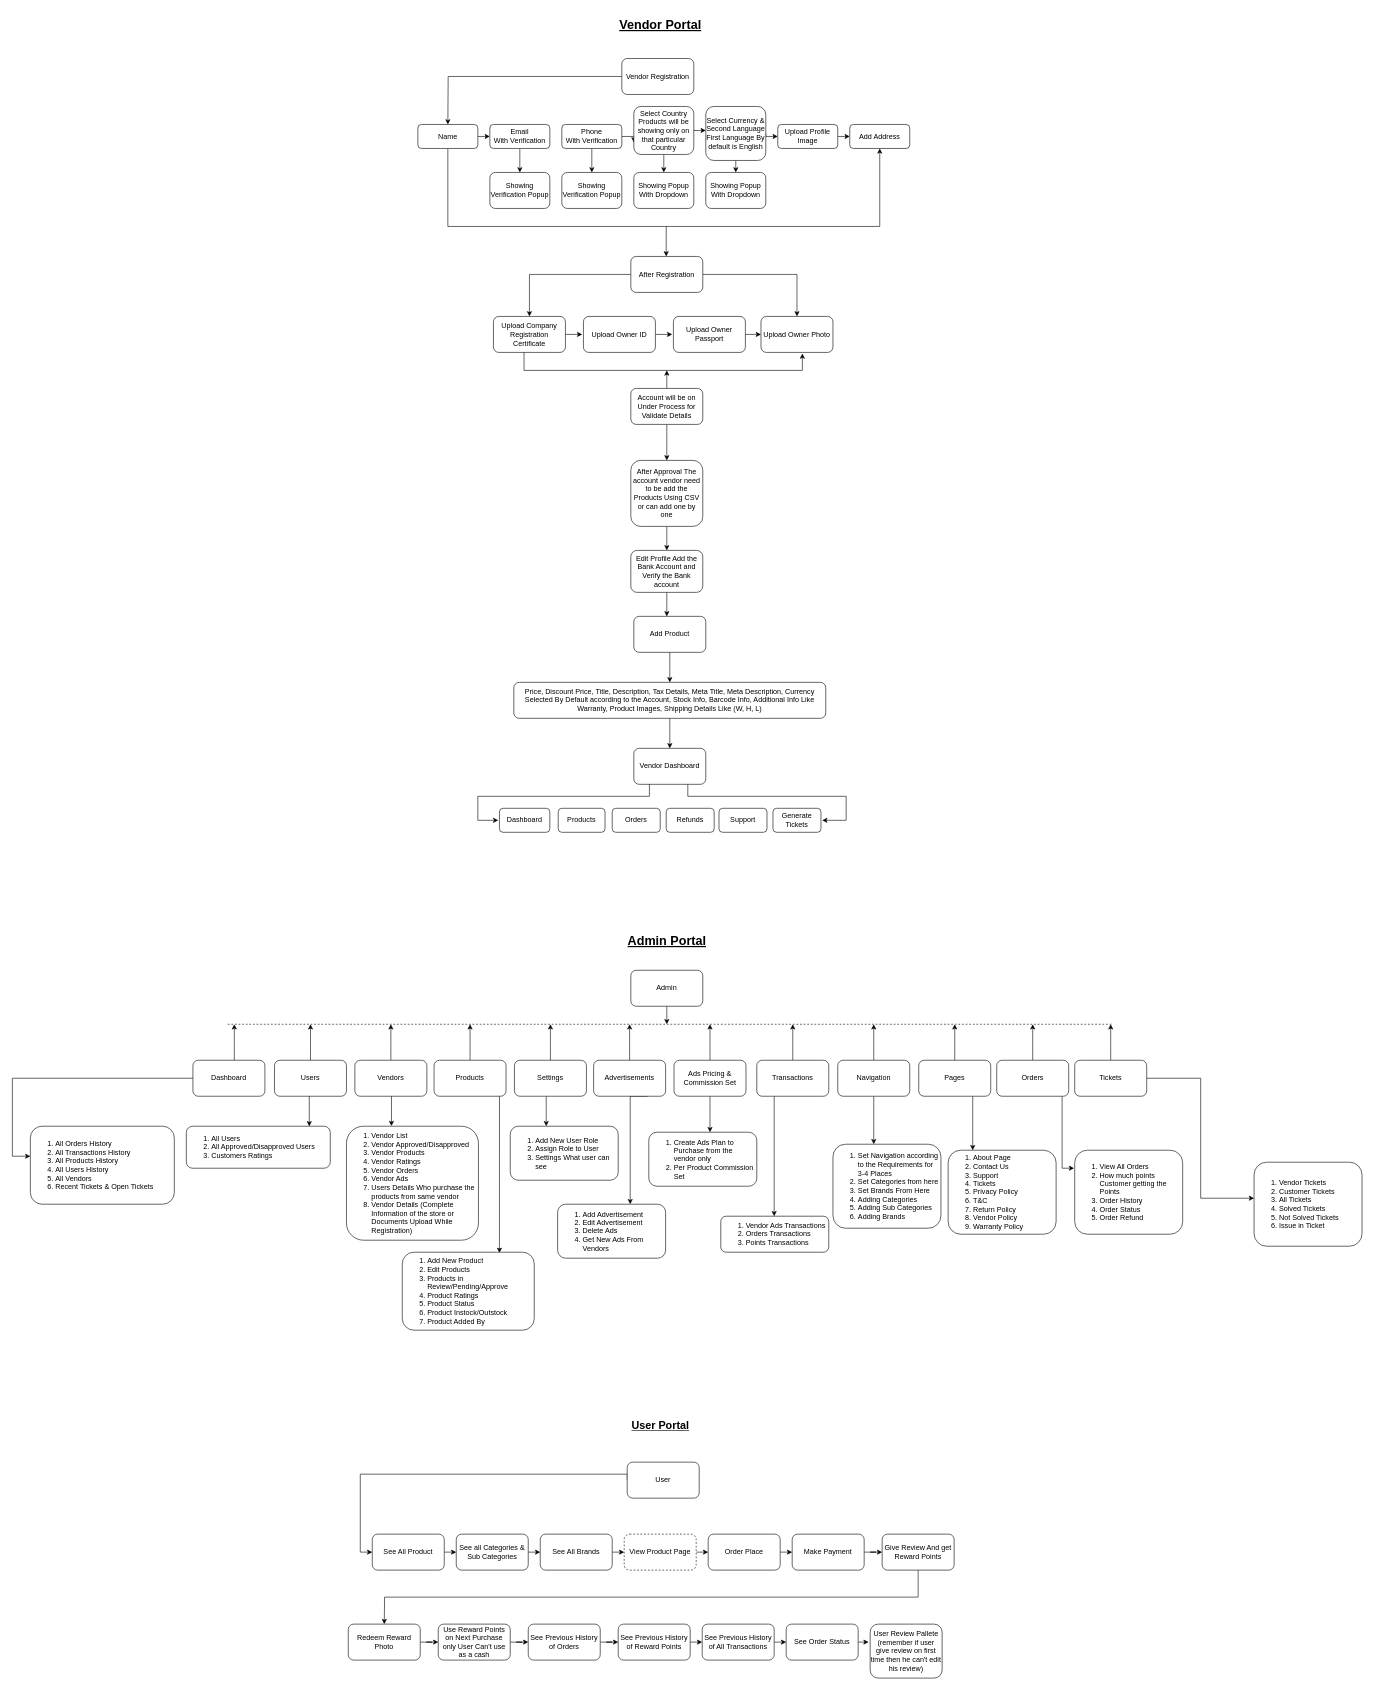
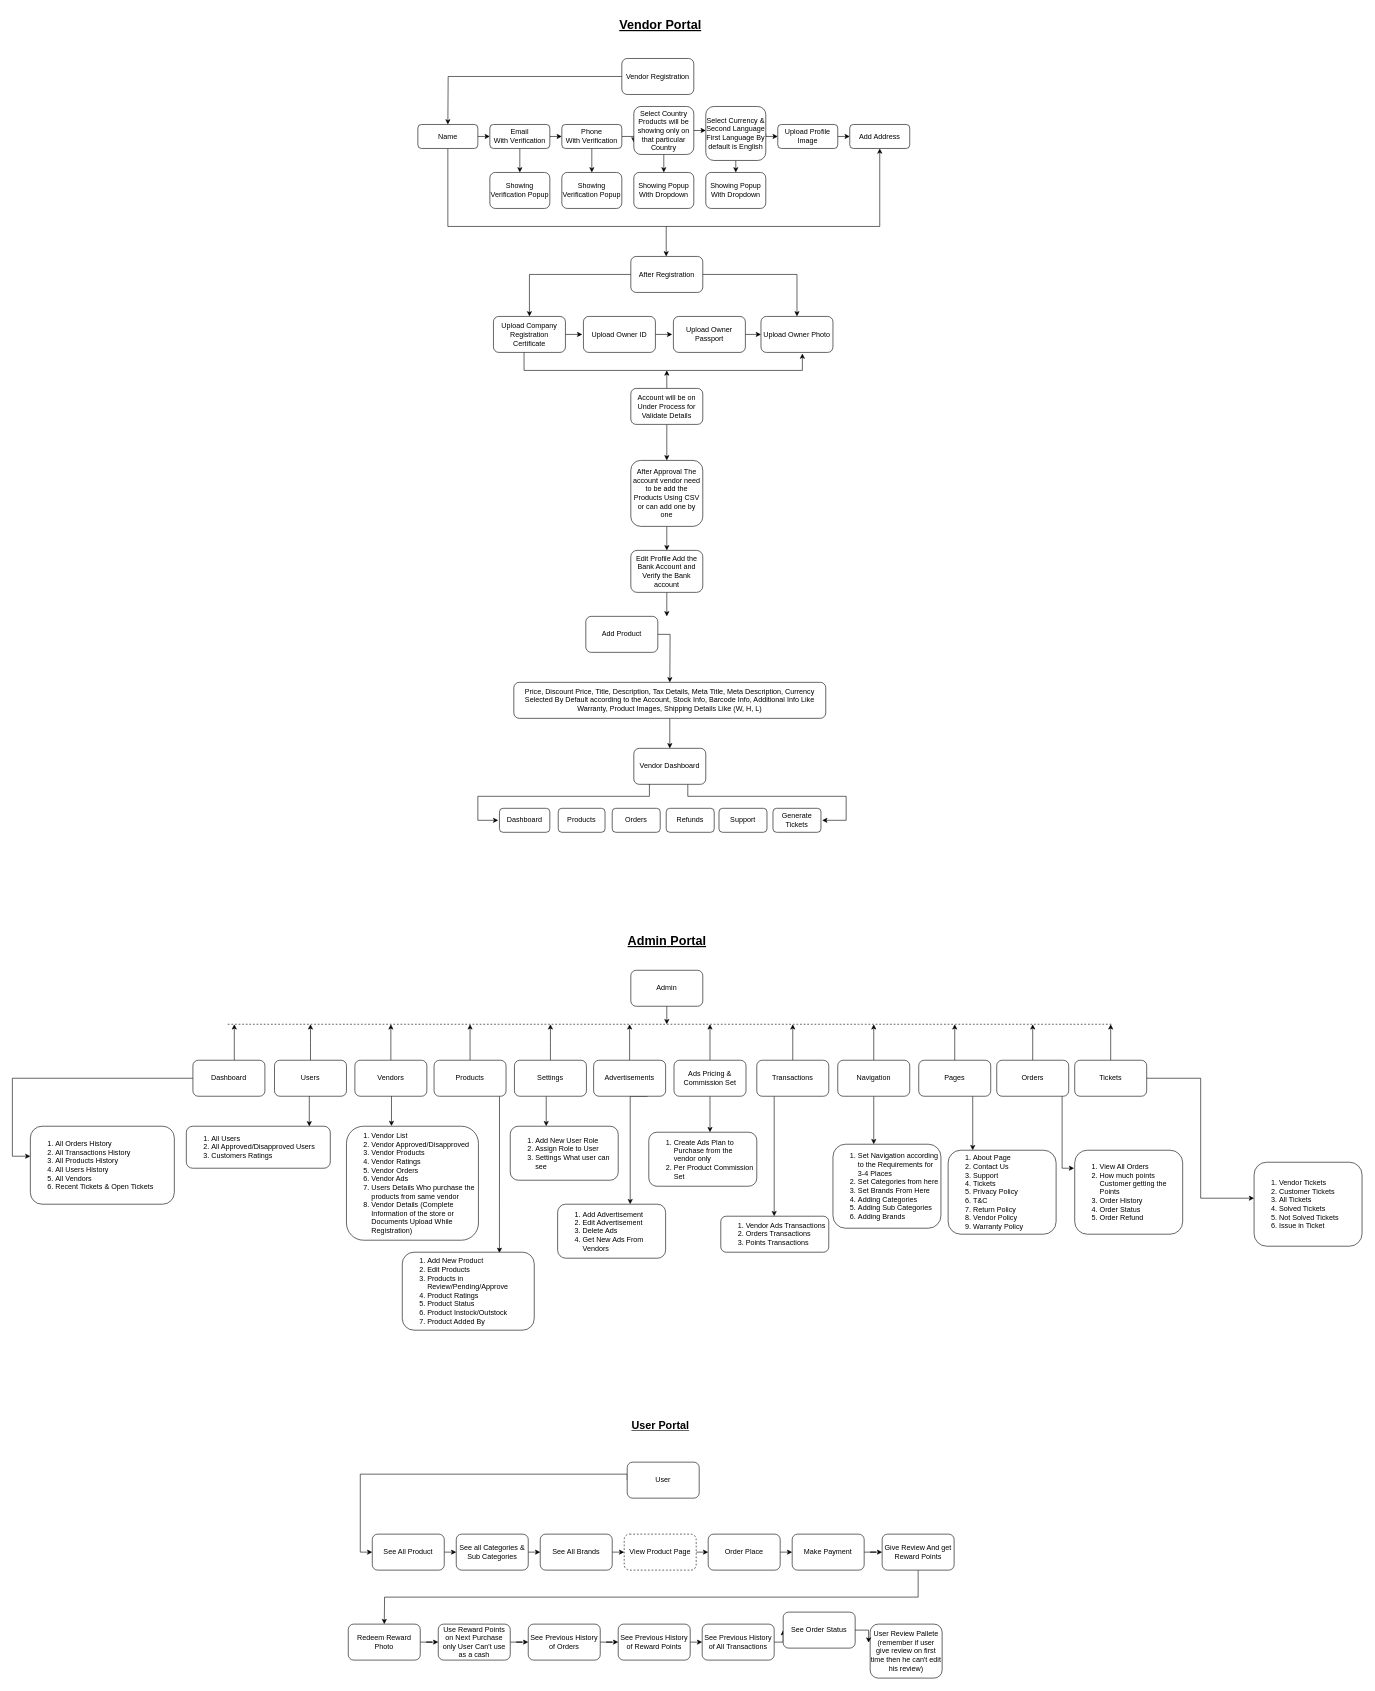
none -> (554, 137)
(670, 635) -> (622, 635)
(822, 1643) -> (819, 1631)
